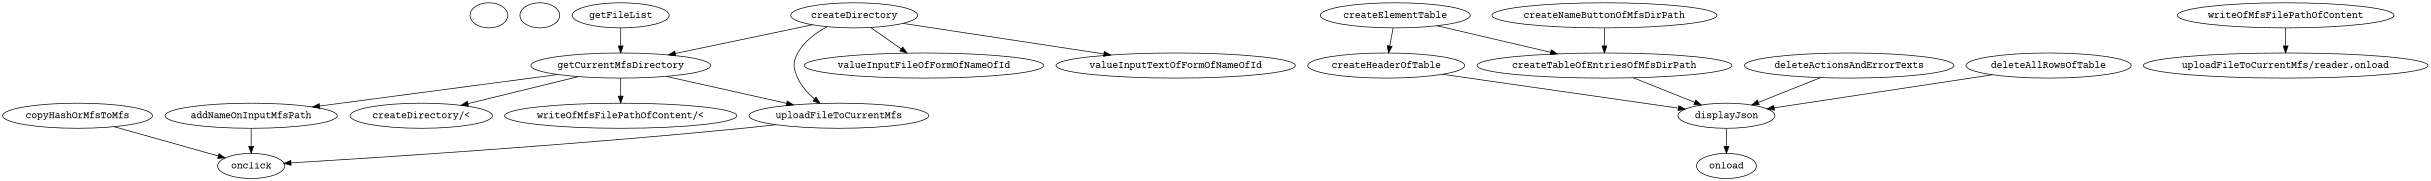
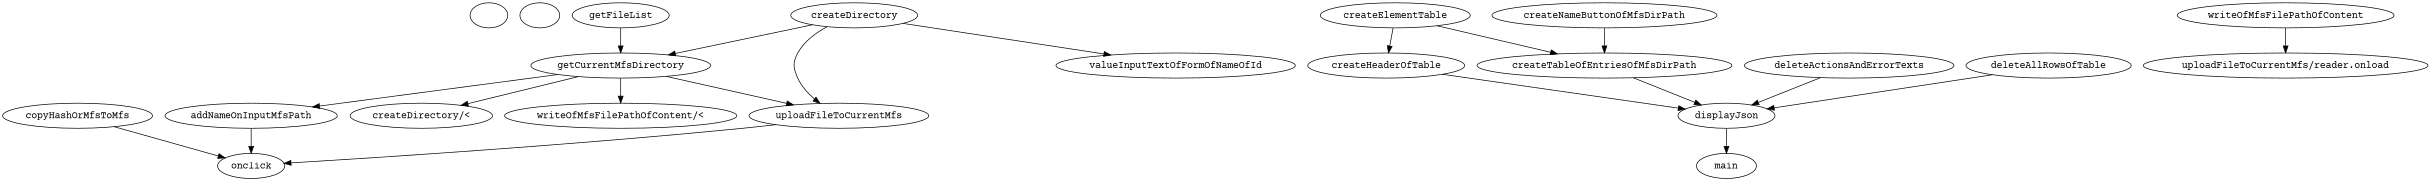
(924, 66) -> none
(1726, 166) -> (1726, 166)
